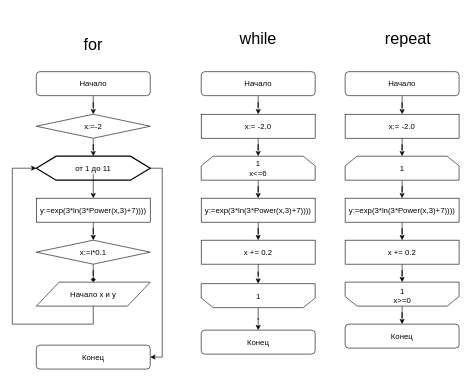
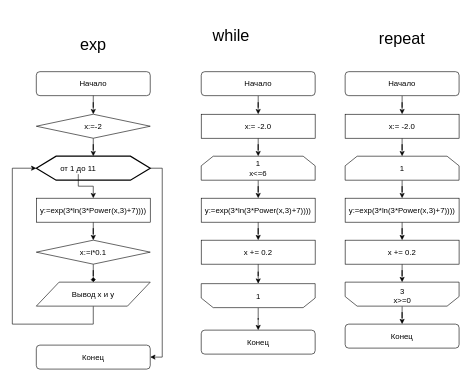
(258, 39) -> (231, 36)
(408, 39) -> (402, 39)
(93, 45) -> (93, 45)
(93, 168) -> (78, 168)
(93, 294) -> (93, 294)
(403, 296) -> (403, 296)
